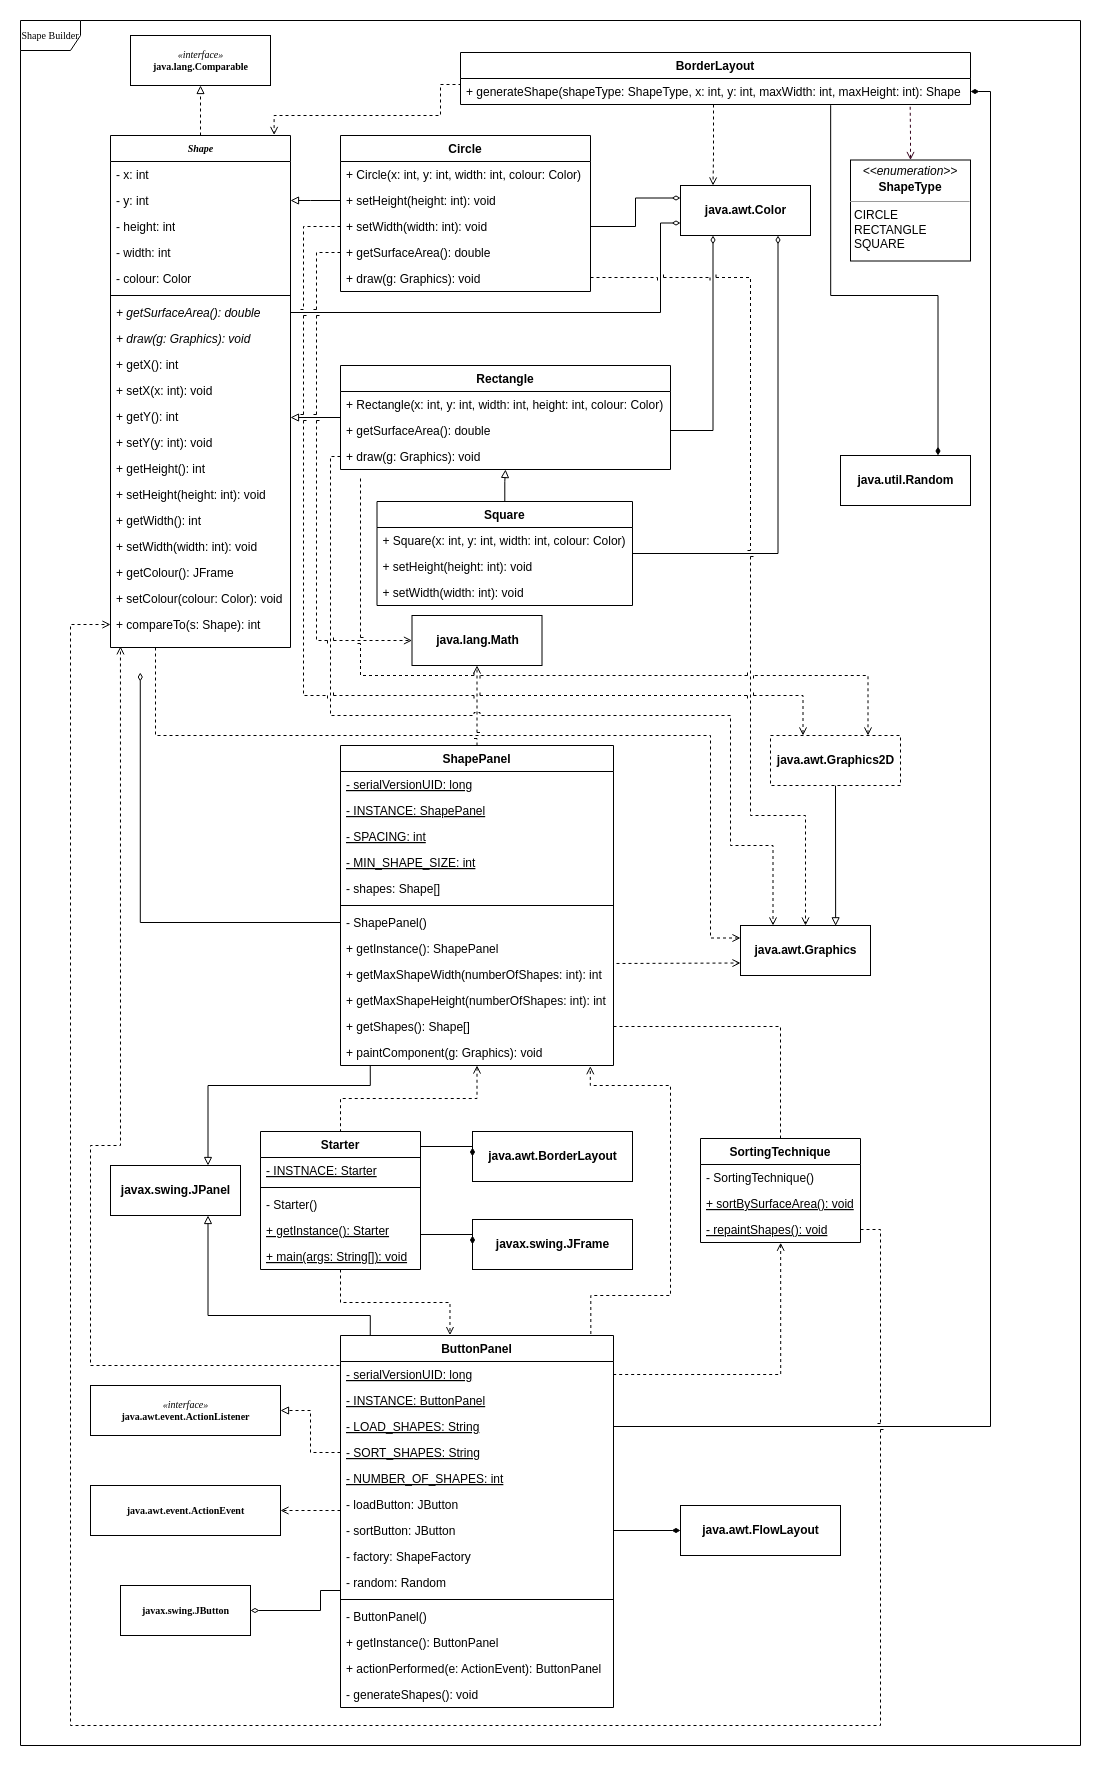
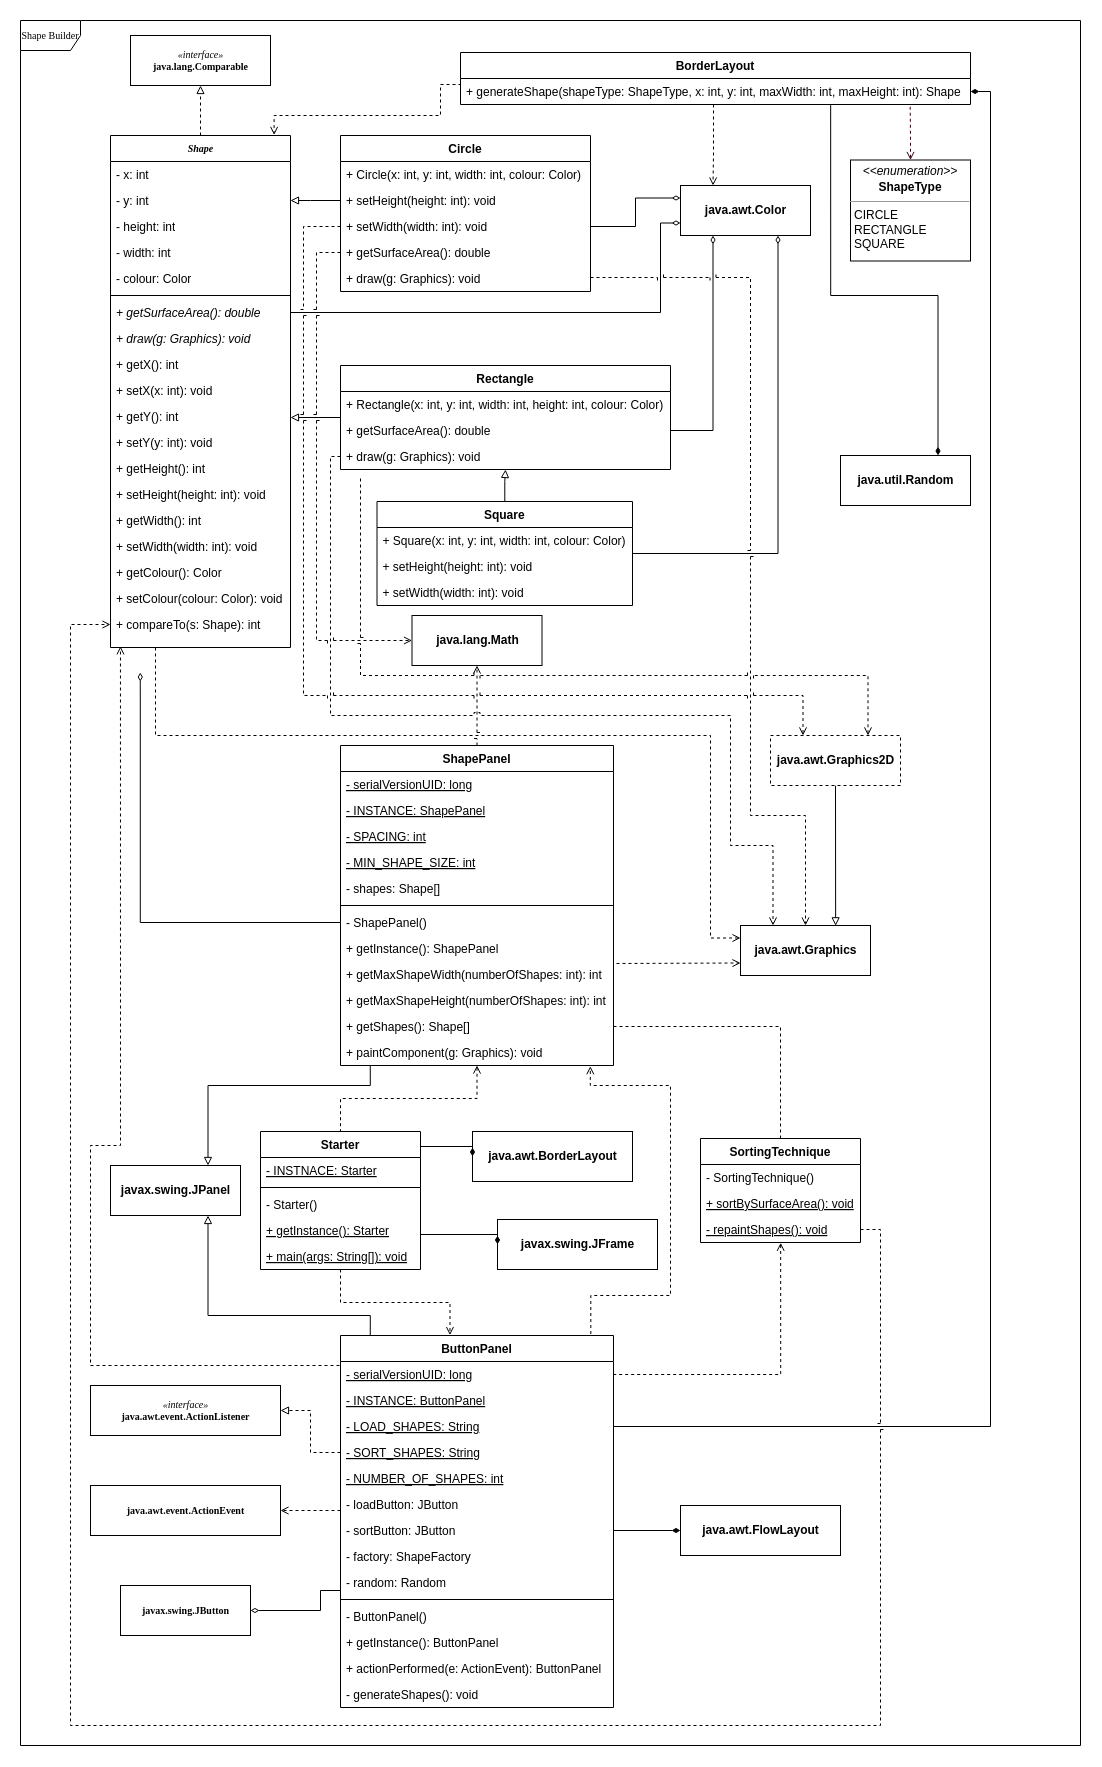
(180, 573) -> (175, 573)
(553, 1245) -> (578, 1245)
